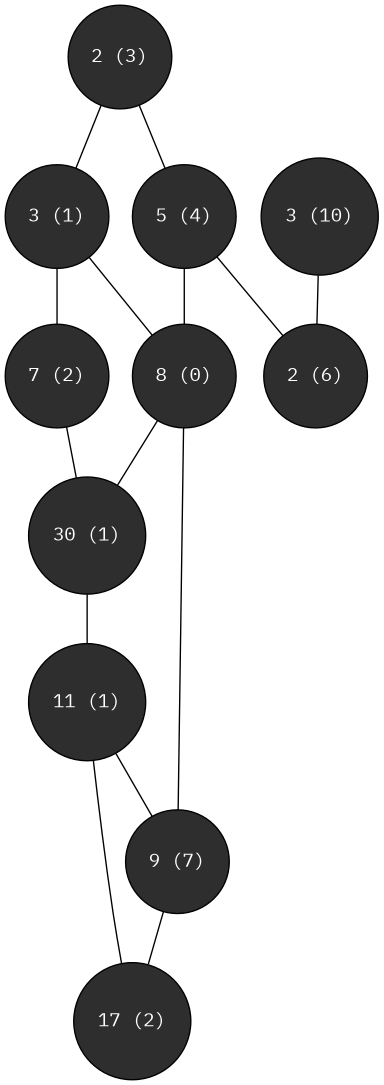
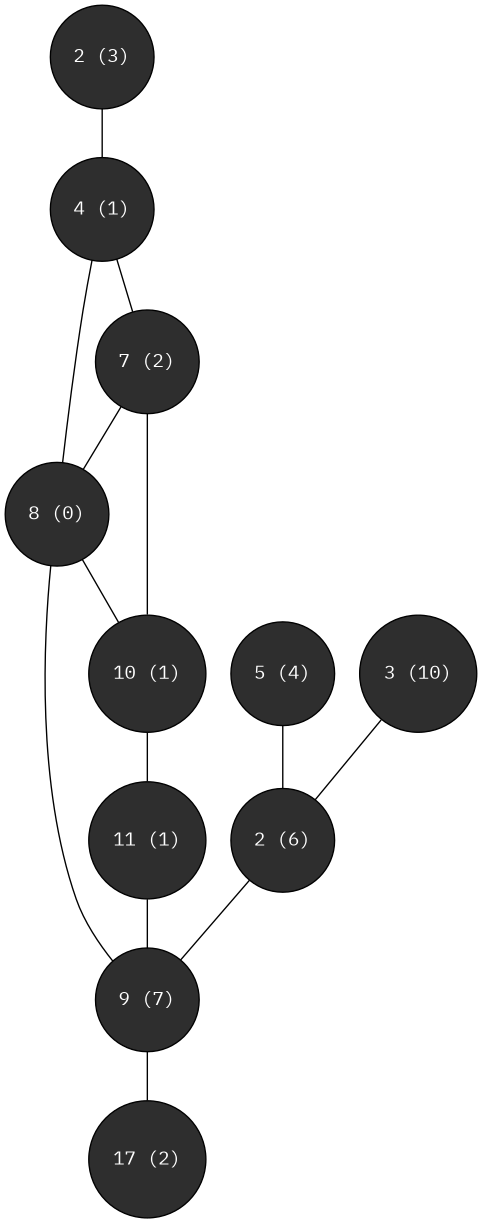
(152, 137) -> none
(57, 217) -> (102, 209)
(184, 296) -> (102, 438)
(87, 536) -> (147, 674)
(106, 862) -> none
none -> (215, 920)
